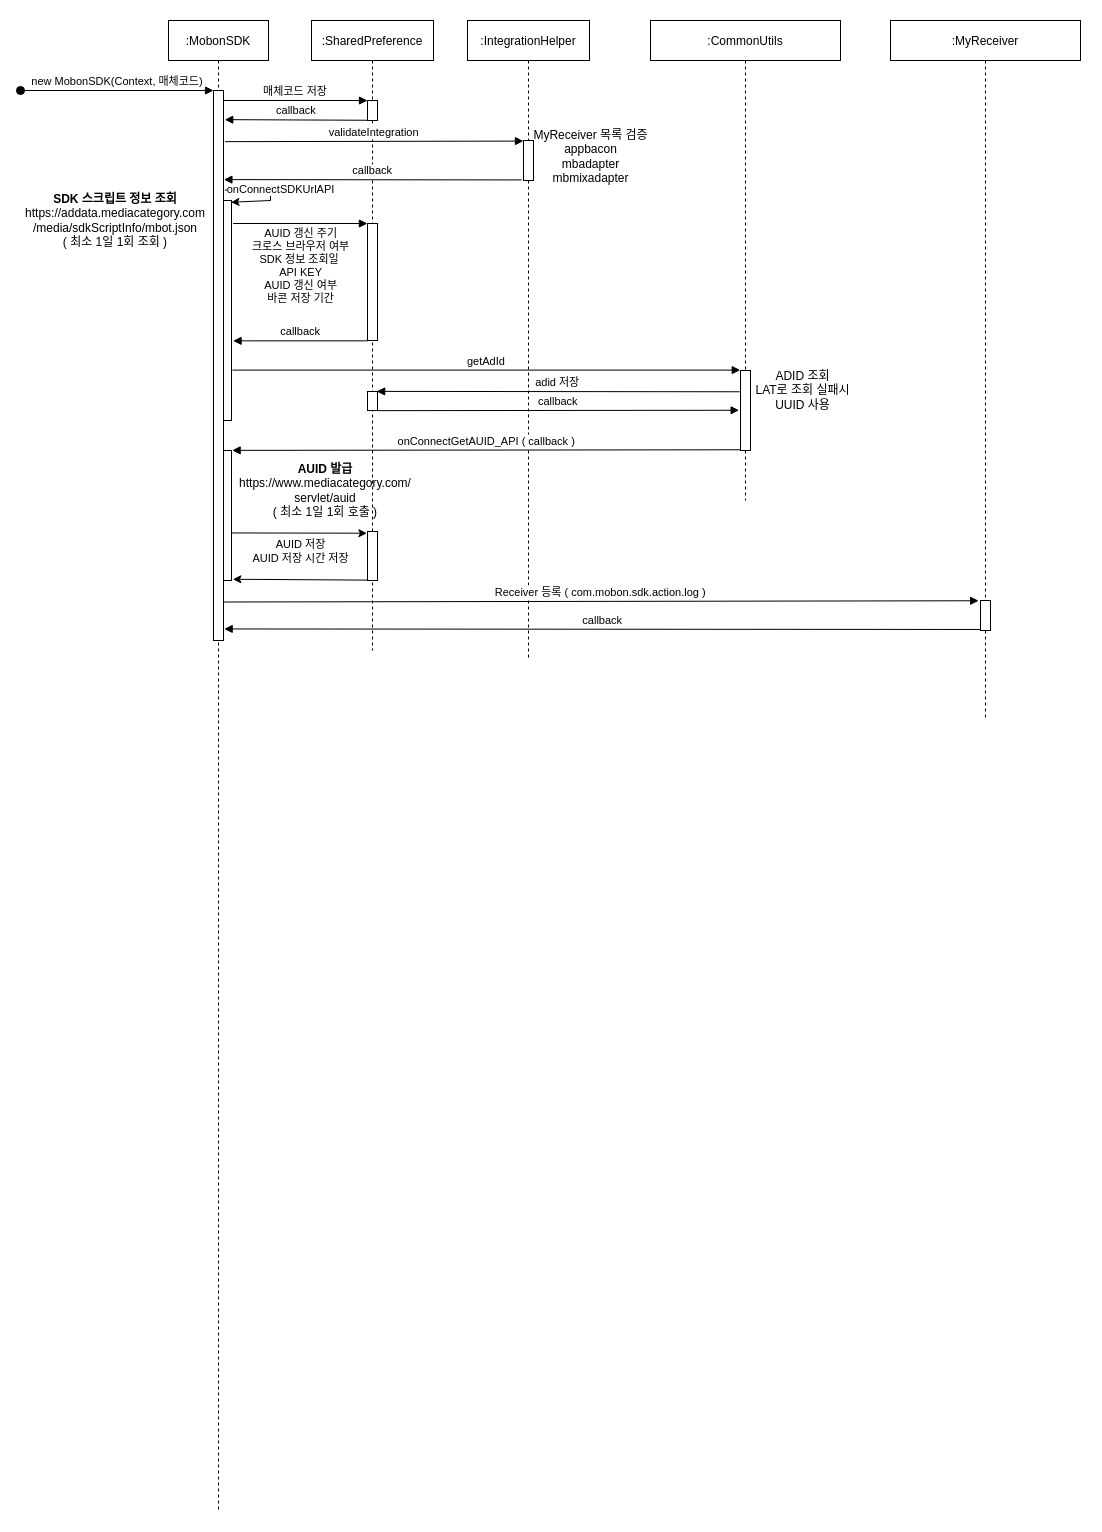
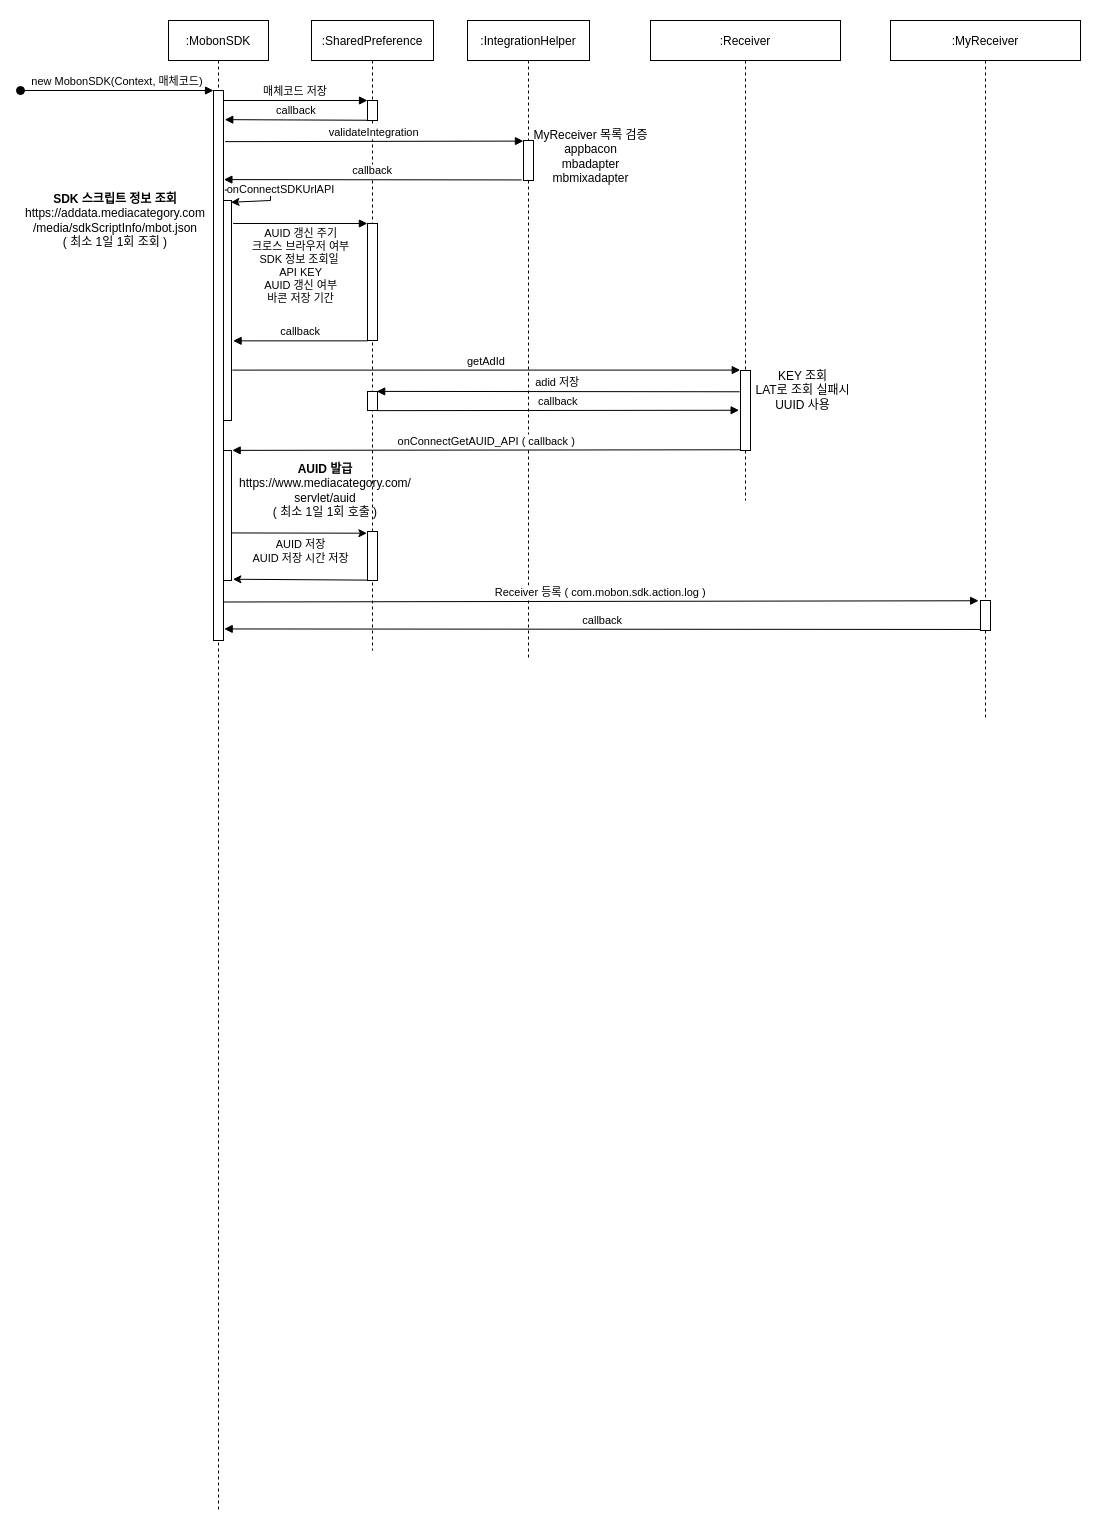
(745, 41) -> (745, 41)
(803, 391) -> (803, 391)
